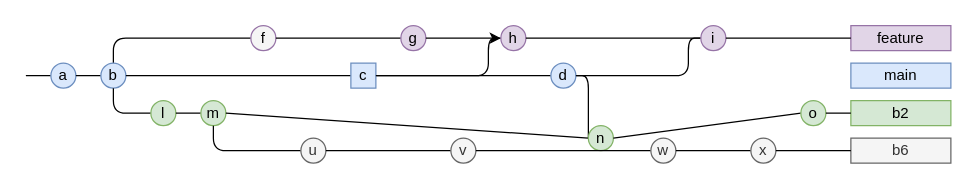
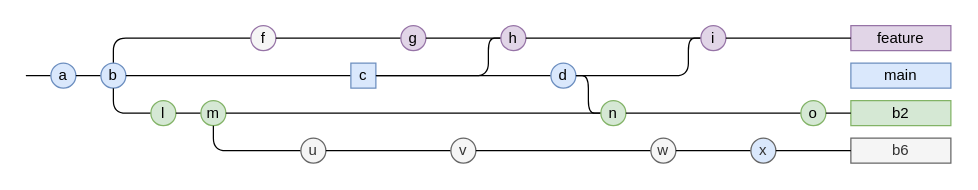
(489, 38) -> (489, 38)
(601, 138) -> (613, 113)
(763, 151) -> (763, 151)
